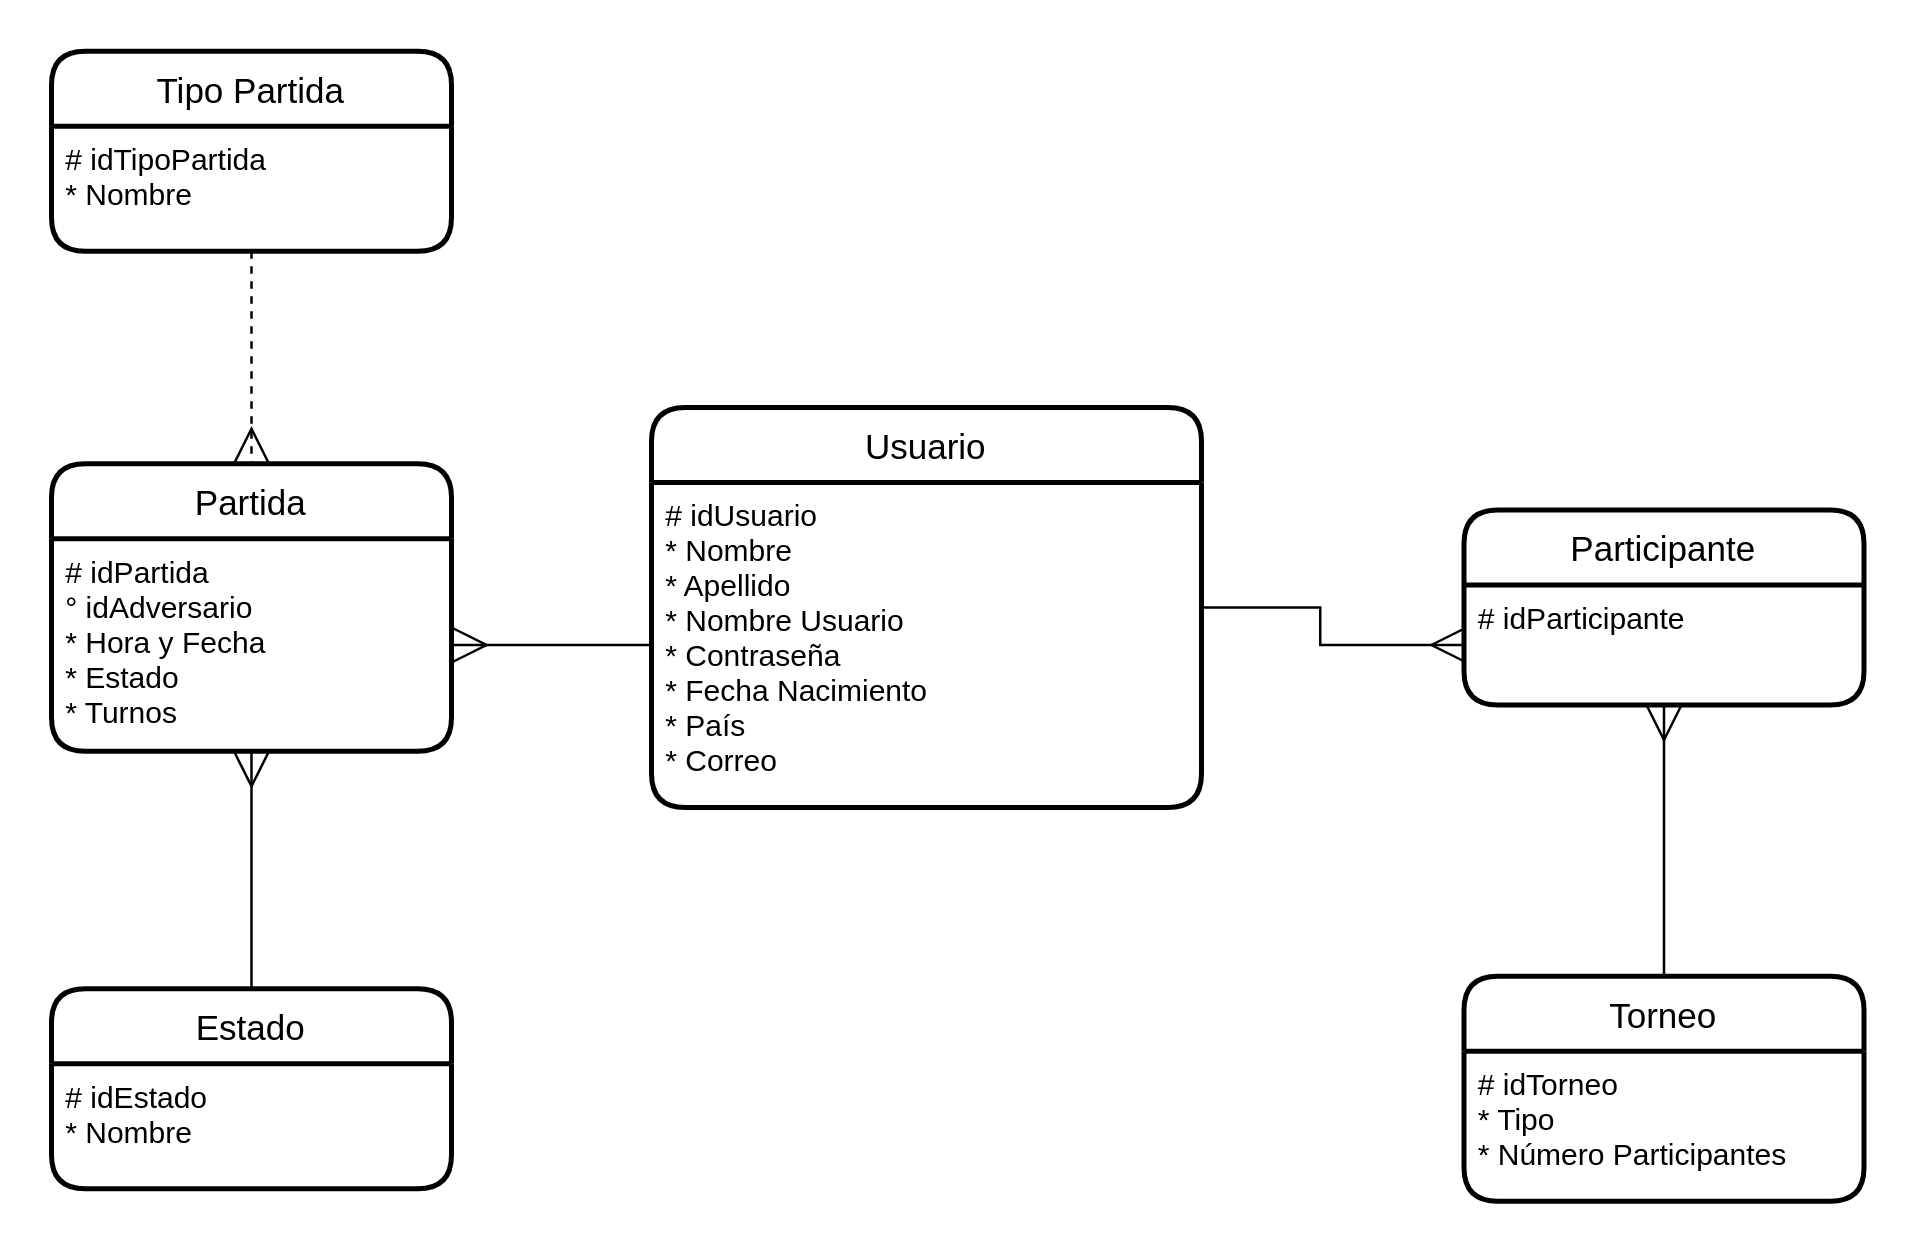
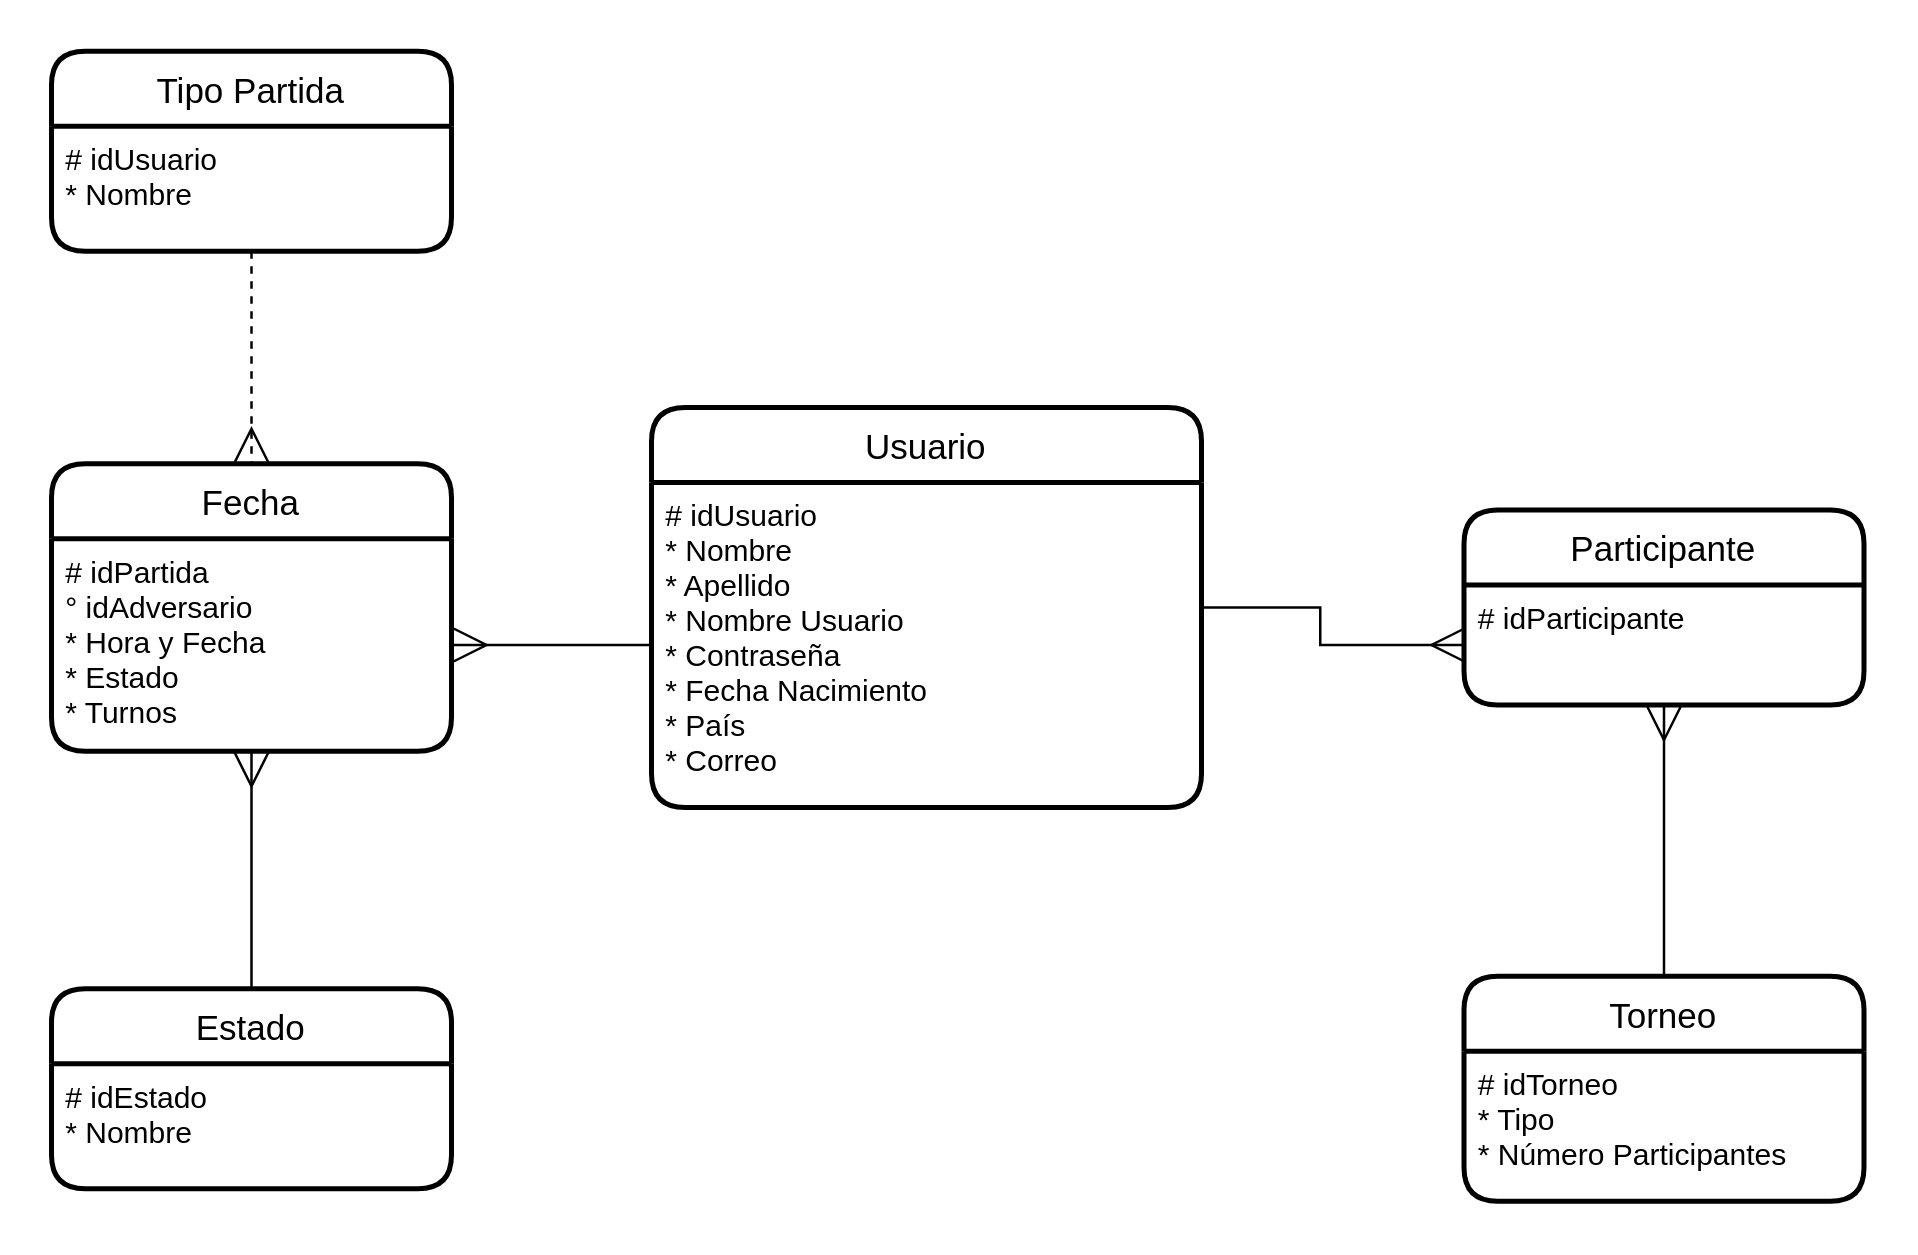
(175, 160) -> (146, 160)
(250, 503) -> (250, 503)
